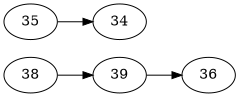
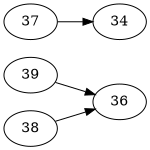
(31, 22) -> (31, 22)
(70, 75) -> (70, 117)
